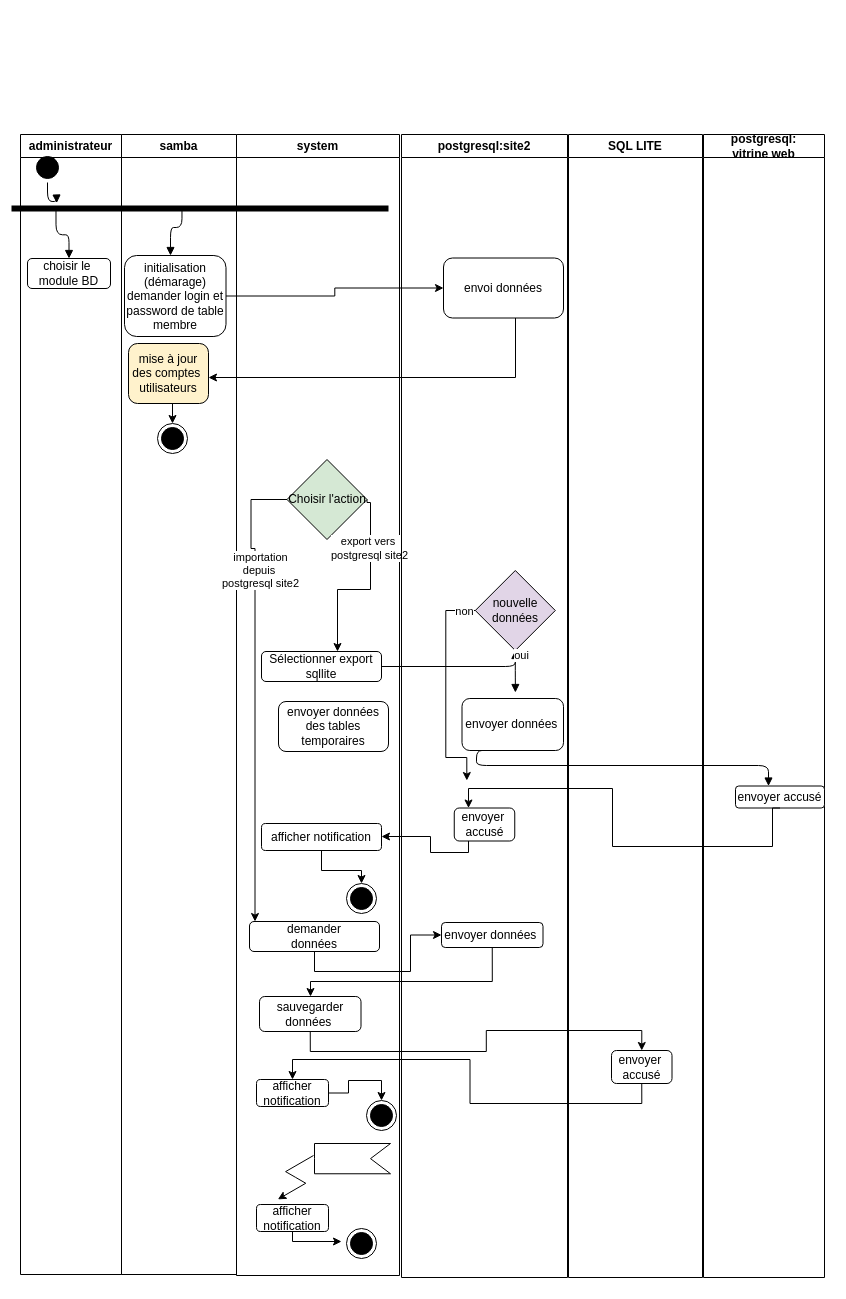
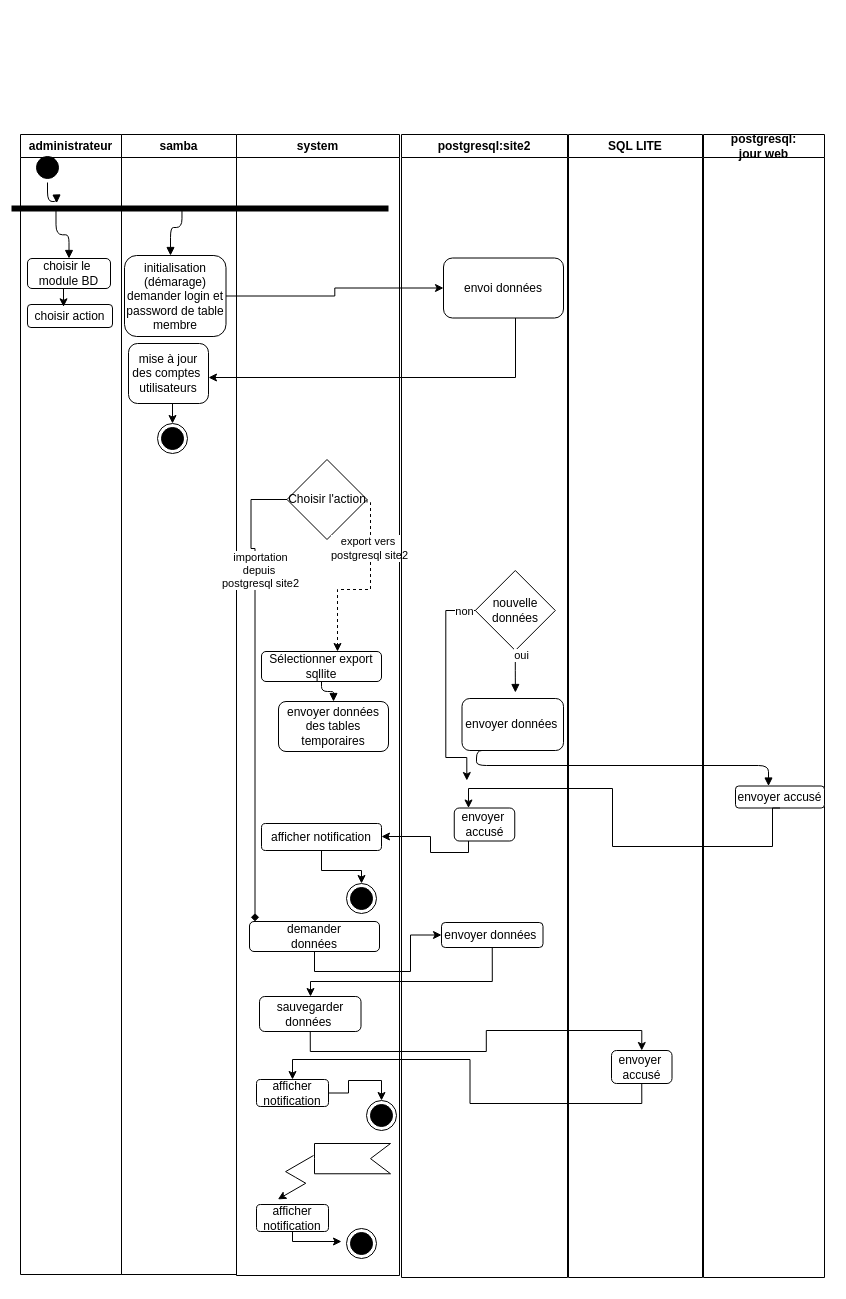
(764, 147) -> (764, 147)
none -> (64, 294)
none -> (70, 316)
(169, 374) -> (169, 374)
(327, 500) -> (327, 500)
(341, 590) -> (341, 590)
(515, 611) -> (515, 611)
(447, 667) -> (326, 691)
(255, 913) -> (255, 912)
